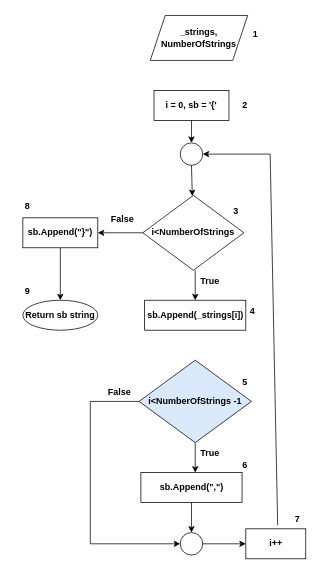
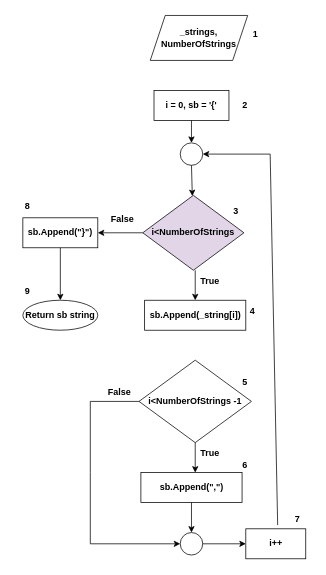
(194, 233) -> (194, 233)
(196, 315) -> (196, 315)
(195, 402) -> (195, 402)
